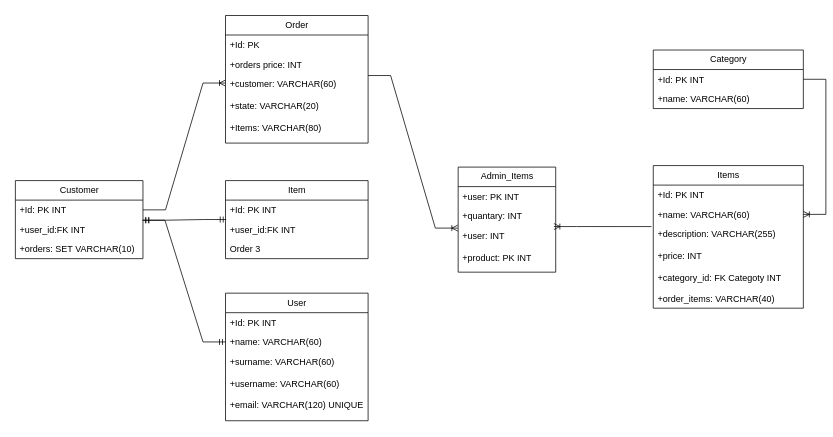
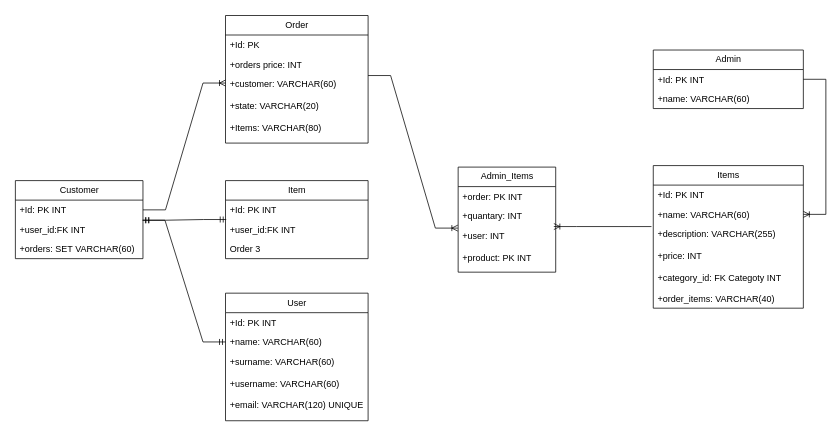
(728, 60) -> (728, 60)
(492, 197) -> (494, 197)
(77, 250) -> (77, 250)
